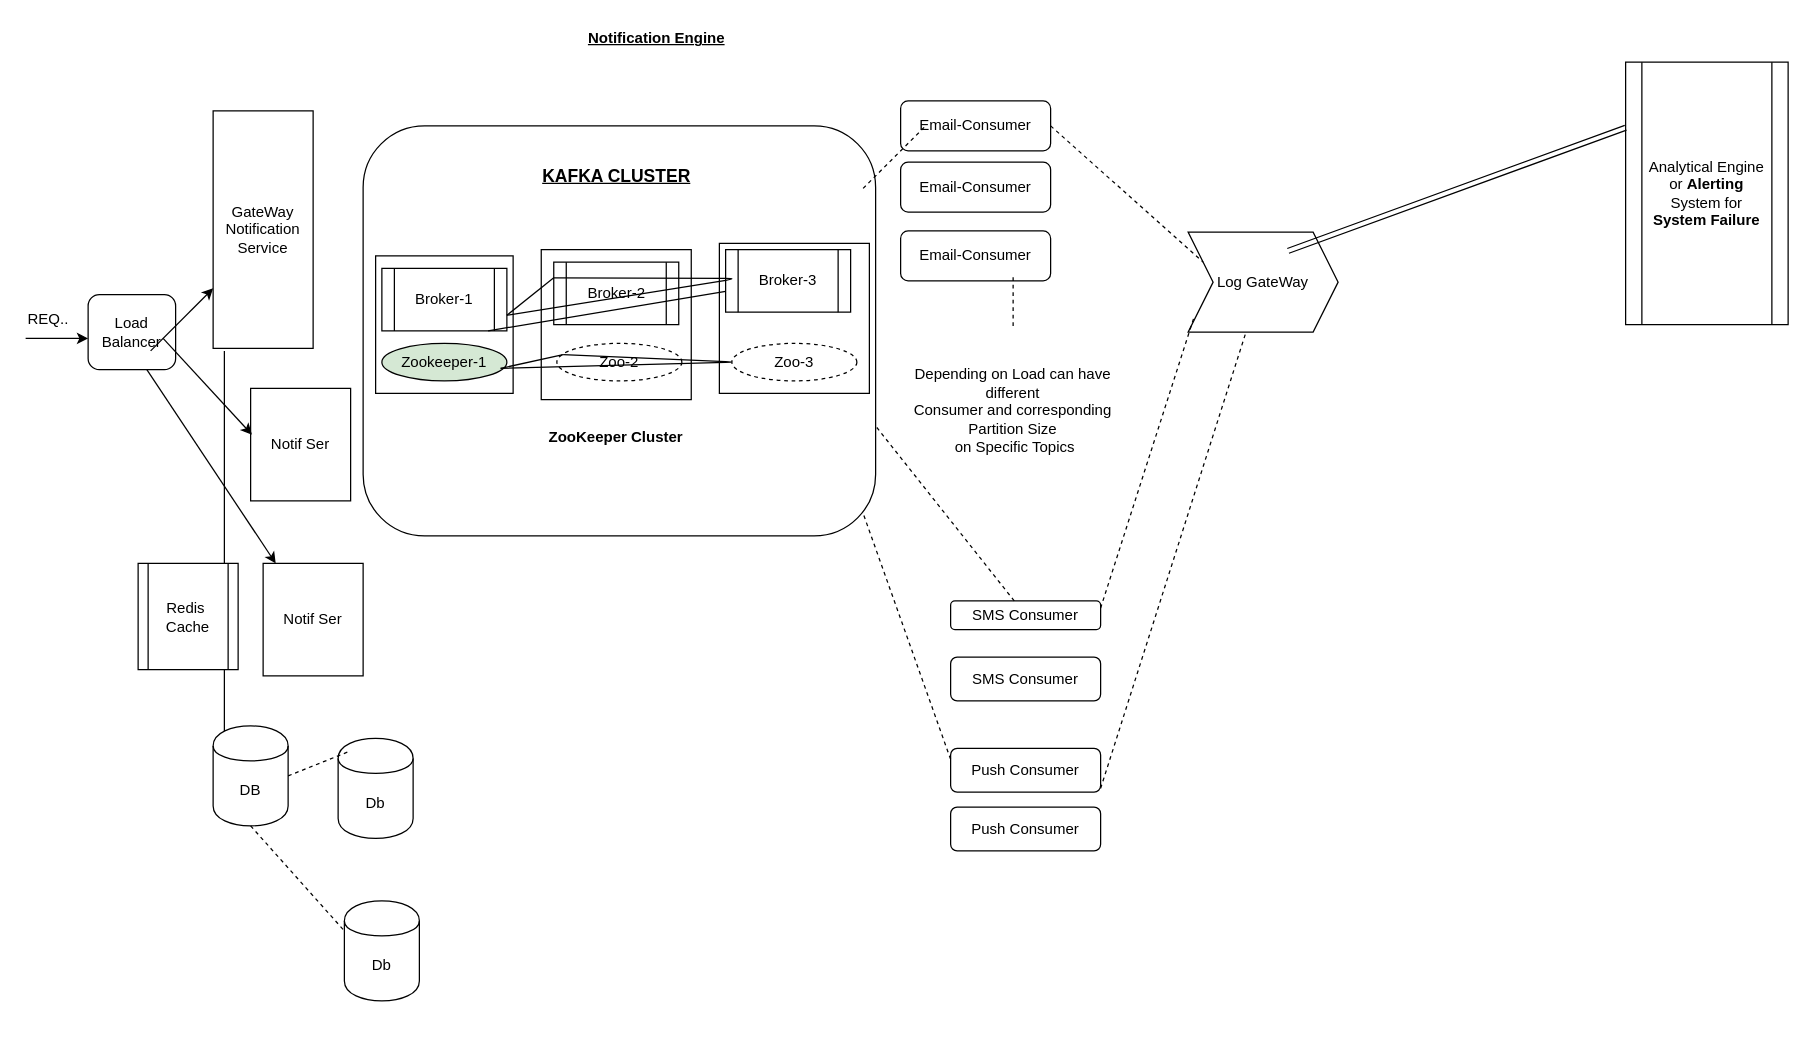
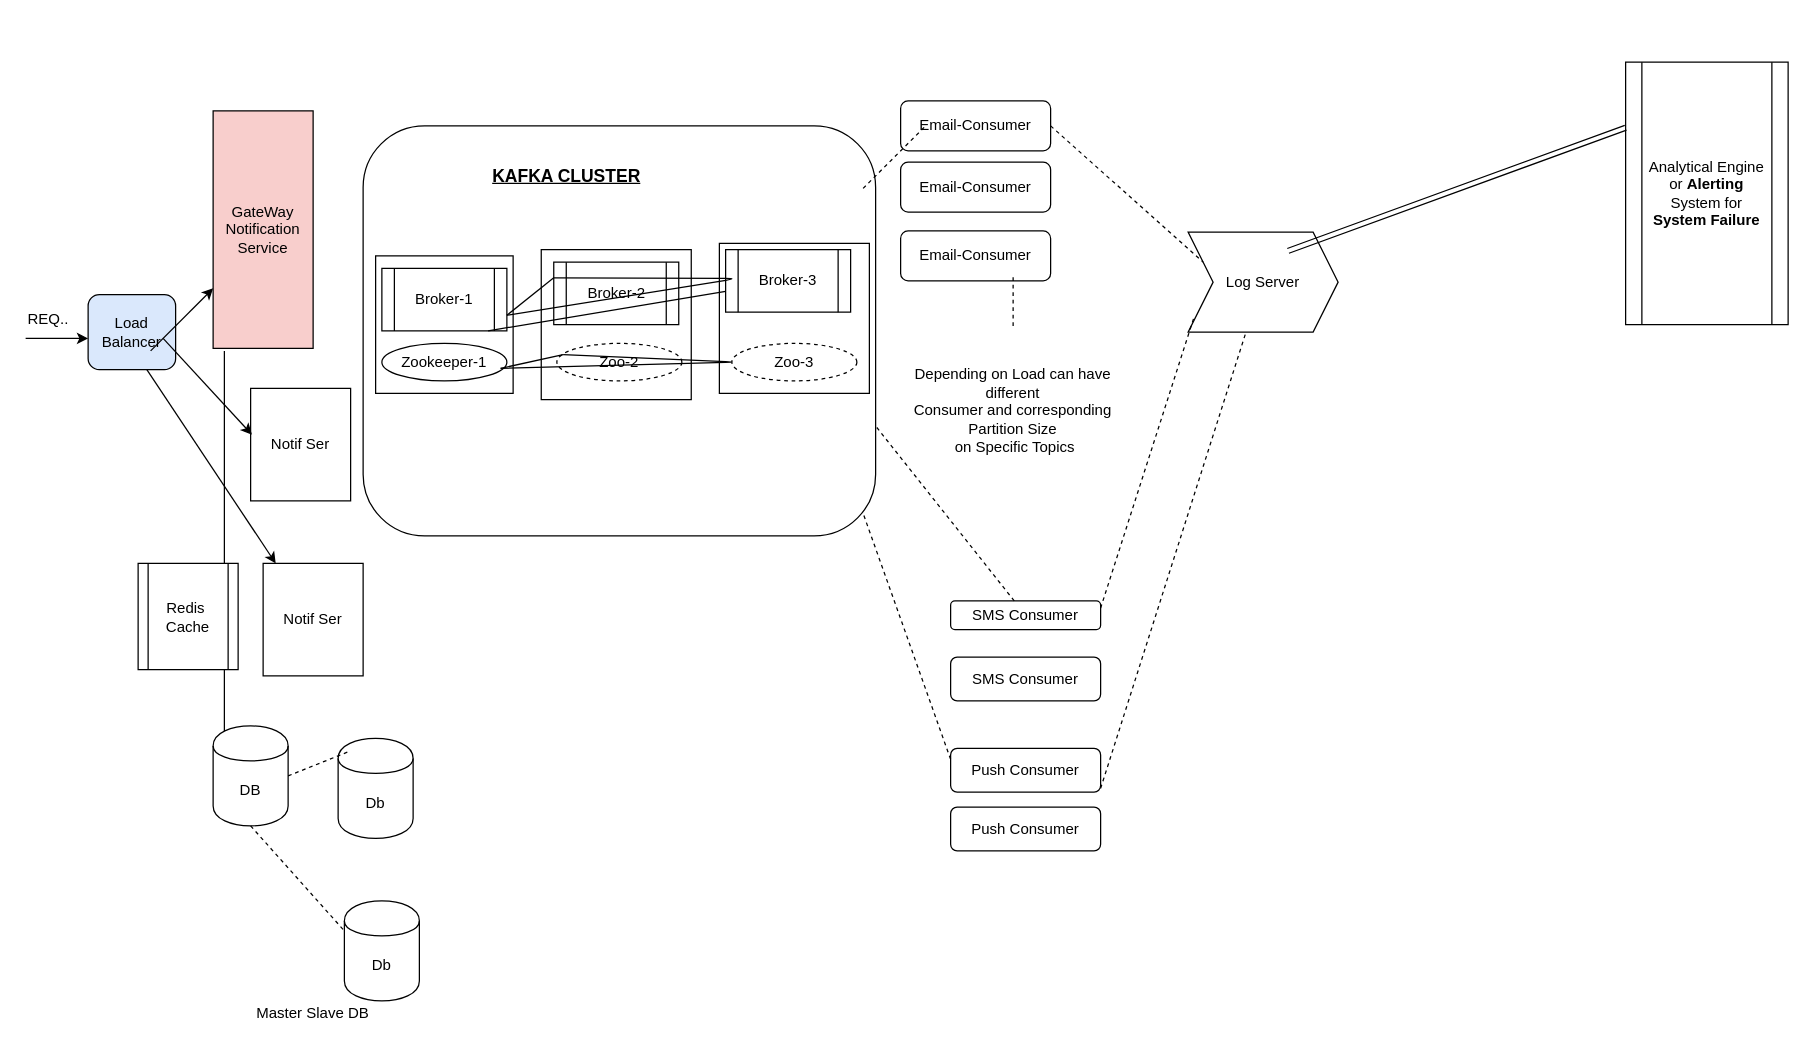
(657, 38) -> none
(616, 176) -> (566, 176)
(263, 229) -> (263, 229)
(1263, 282) -> (1263, 282)
(132, 332) -> (132, 332)
(444, 362) -> (444, 362)
(616, 437) -> none
none -> (313, 1013)
